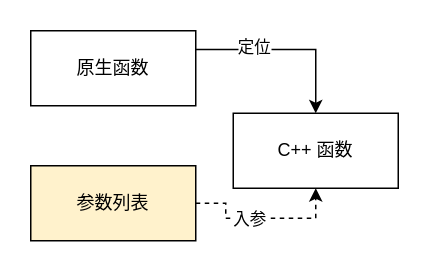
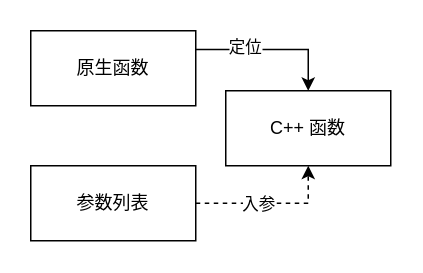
(316, 151) -> (308, 128)
(113, 203) -> (113, 203)
